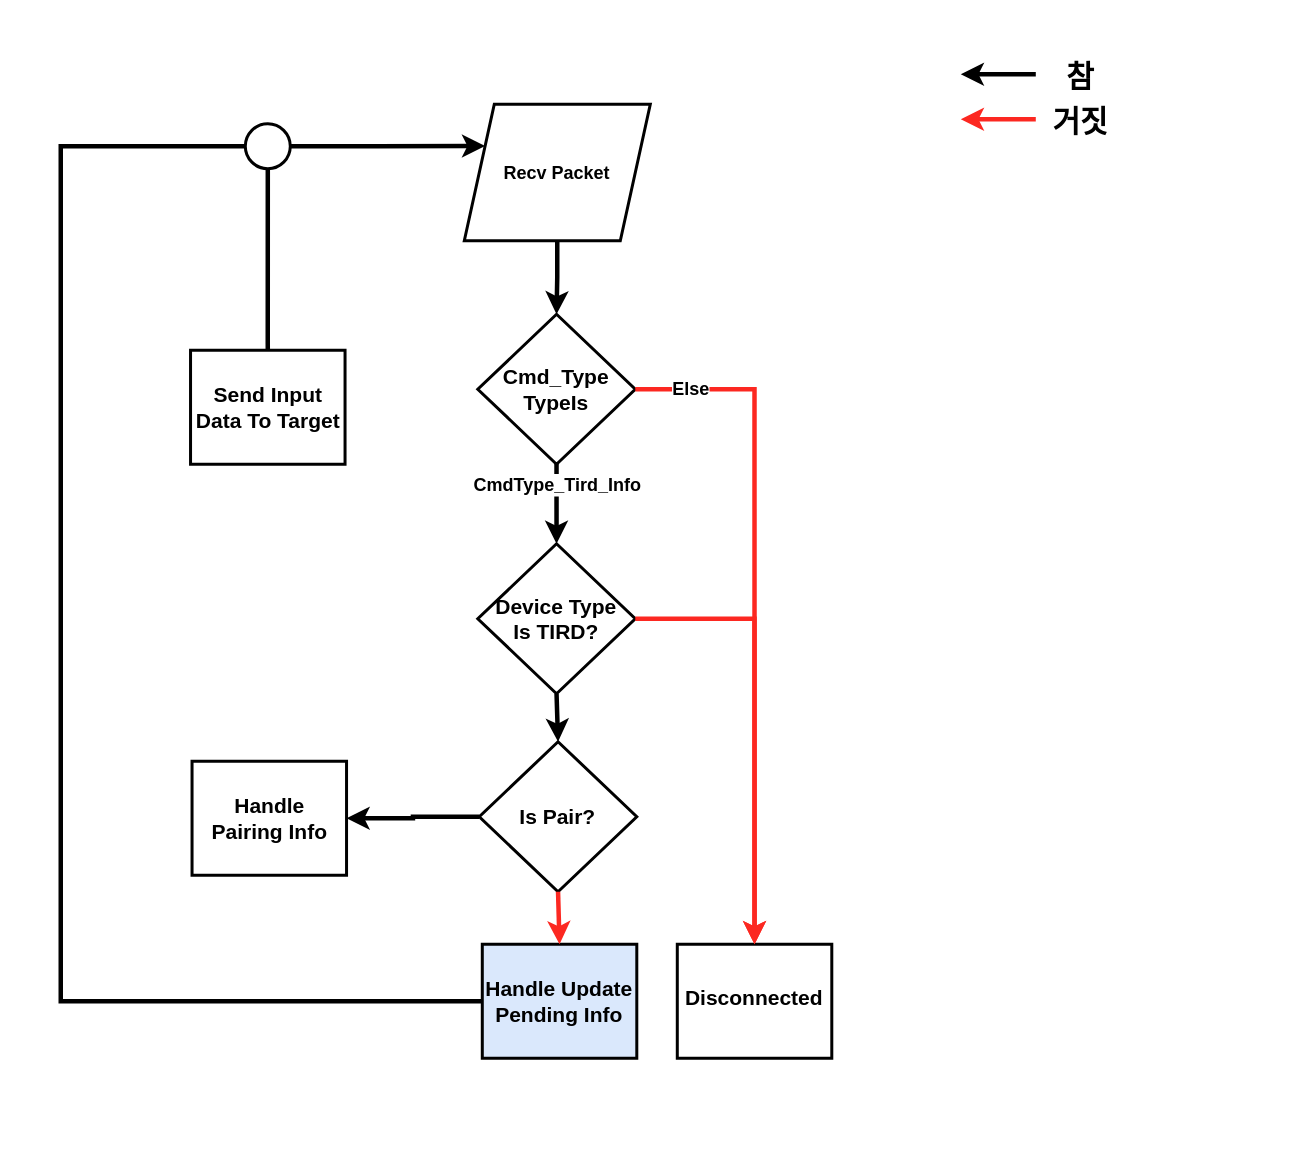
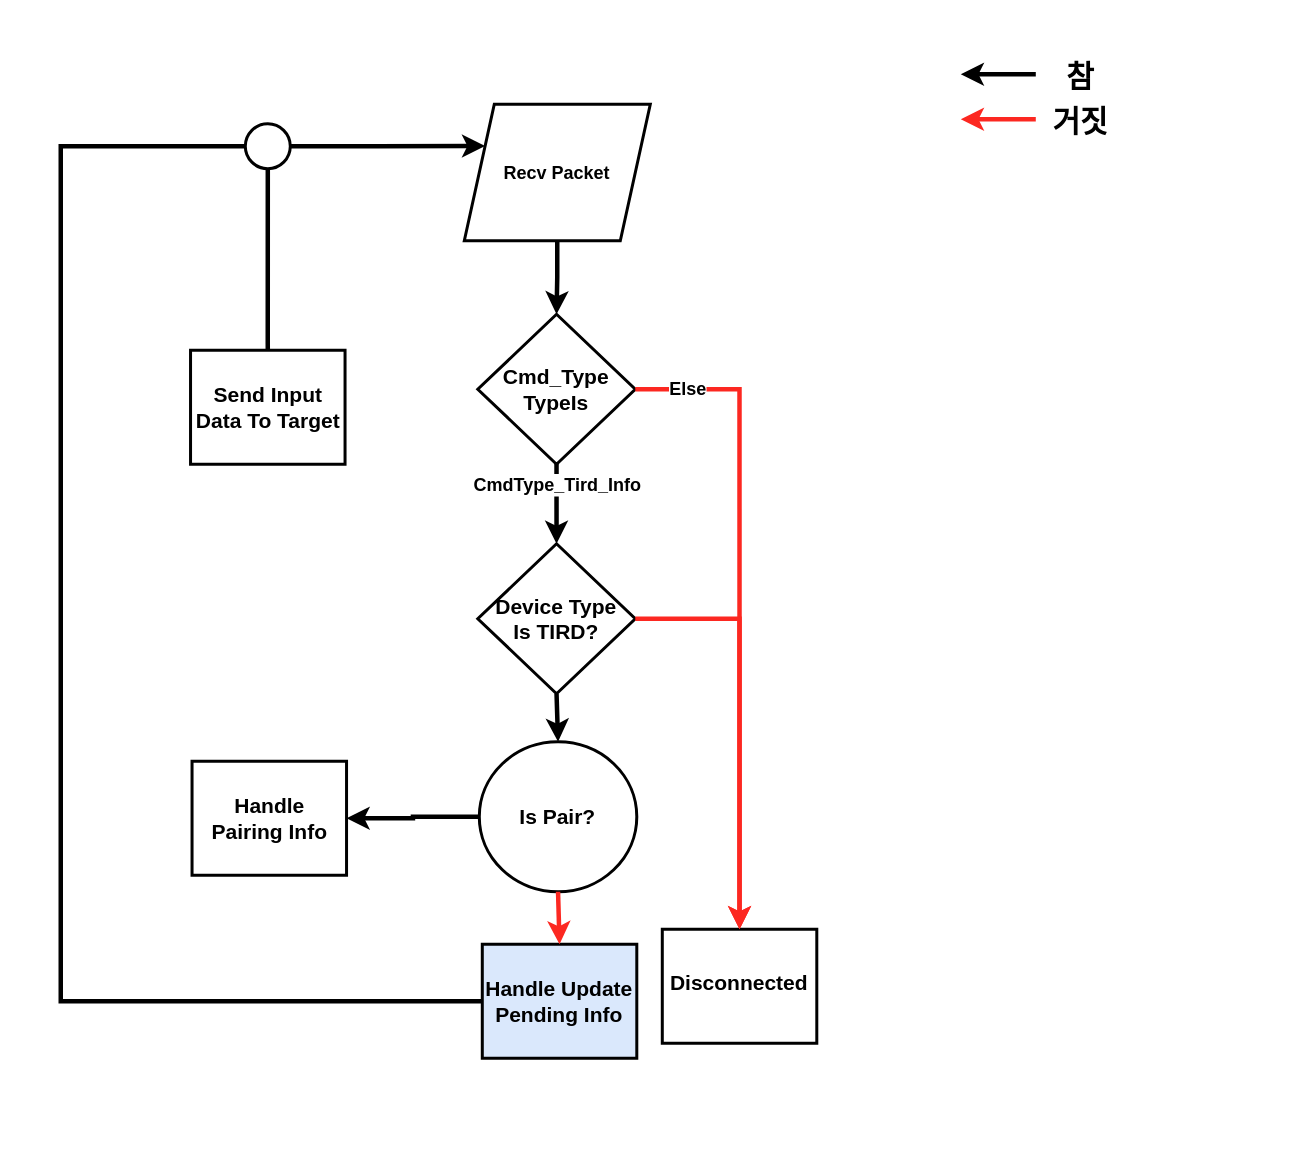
(558, 817) -> (558, 817)
(755, 1001) -> (740, 986)
